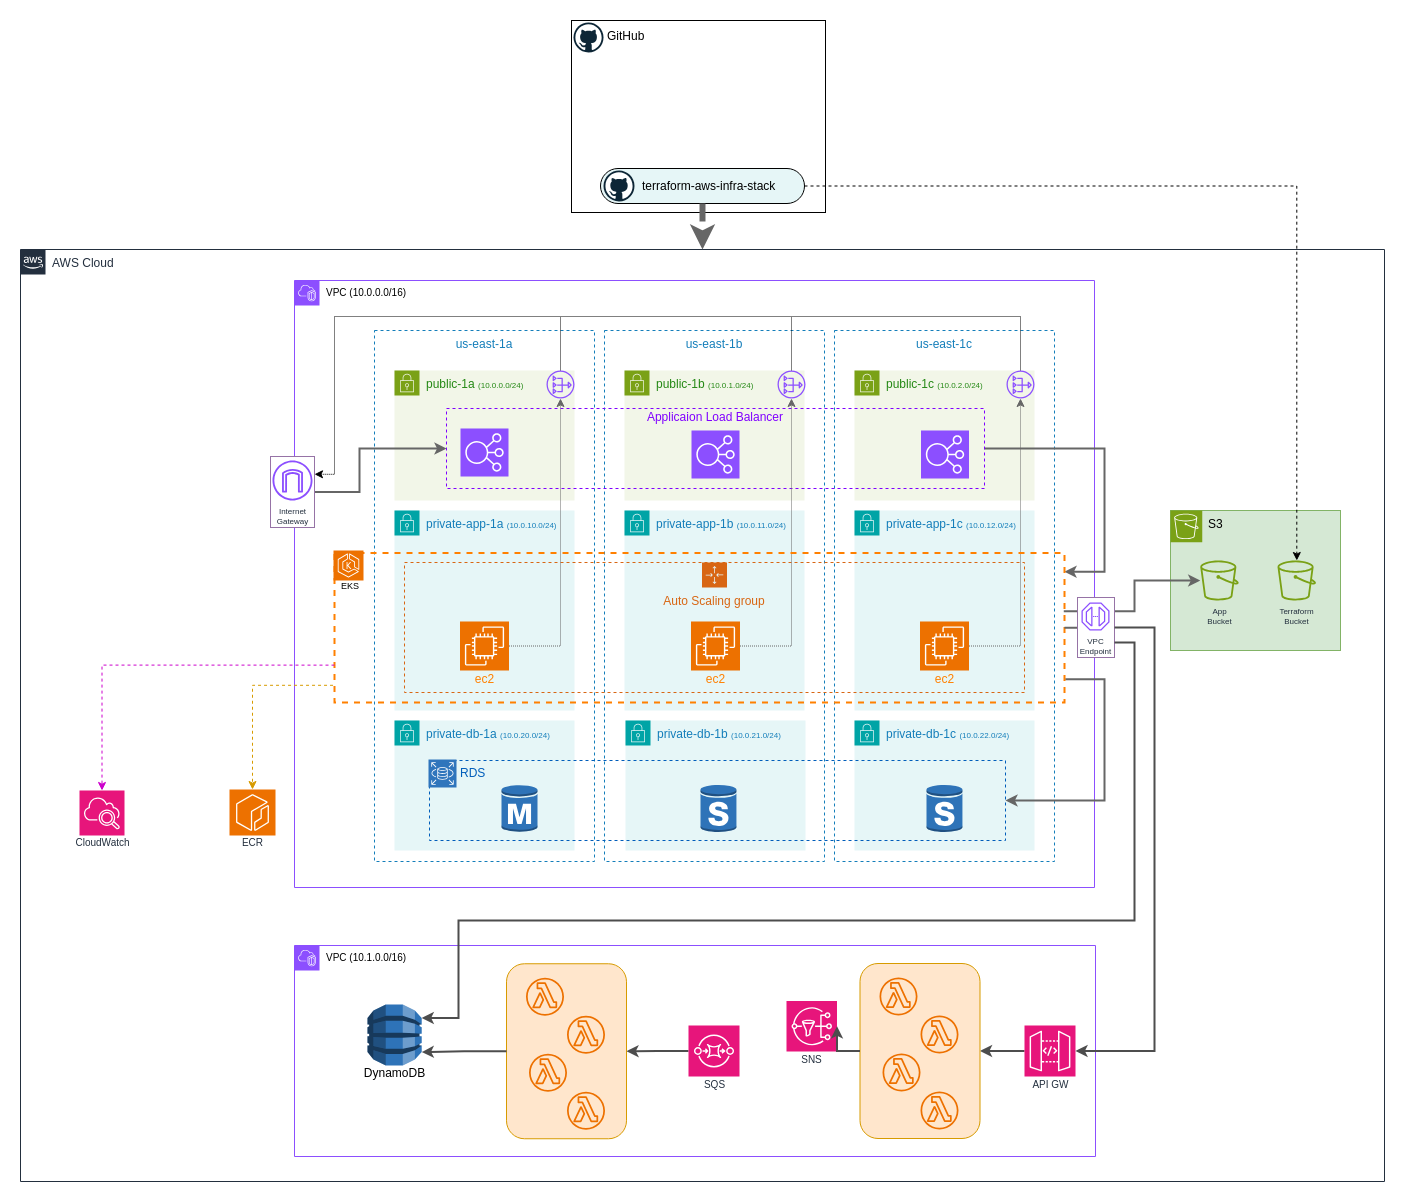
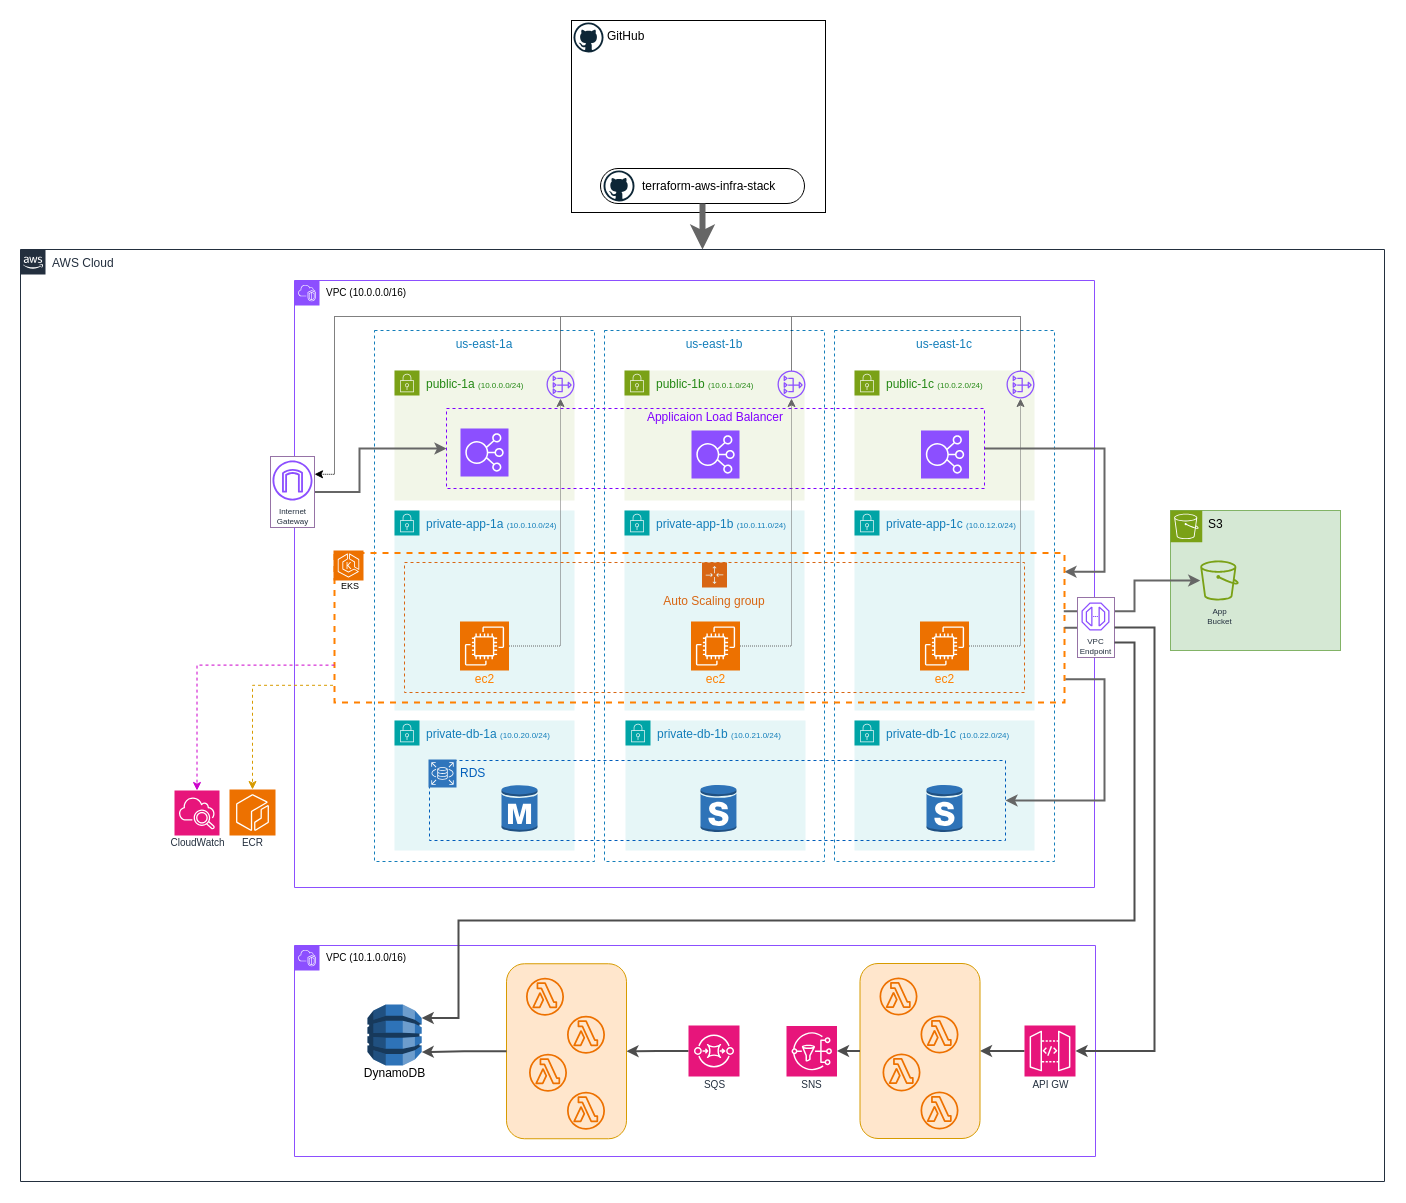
(703, 186) -> (703, 186)
(1235, 186) -> none
(703, 225) -> (703, 225)
(1297, 581) -> none
(102, 813) -> (197, 813)
(812, 1026) -> (812, 1051)
